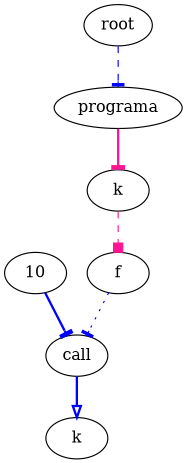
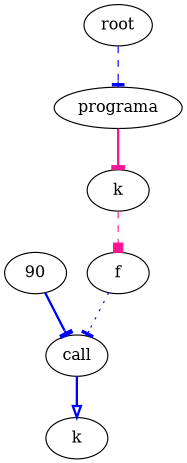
(36, 273) -> (36, 273)
